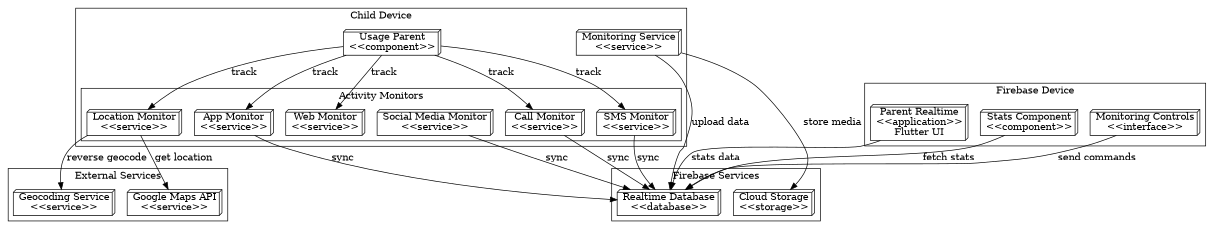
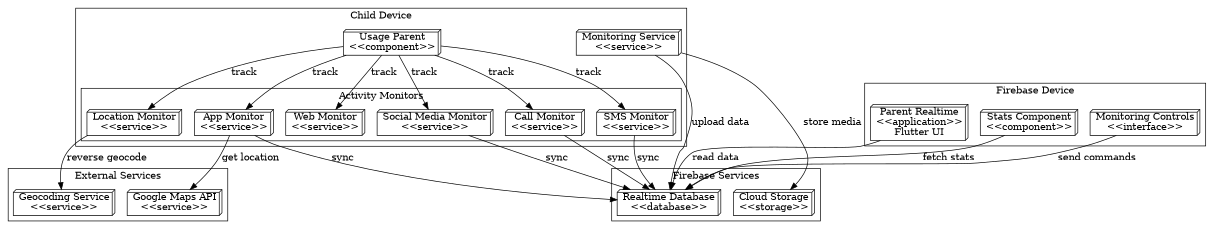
none -> (412, 79)
(716, 158) -> (716, 158)
(153, 159) -> (216, 162)
